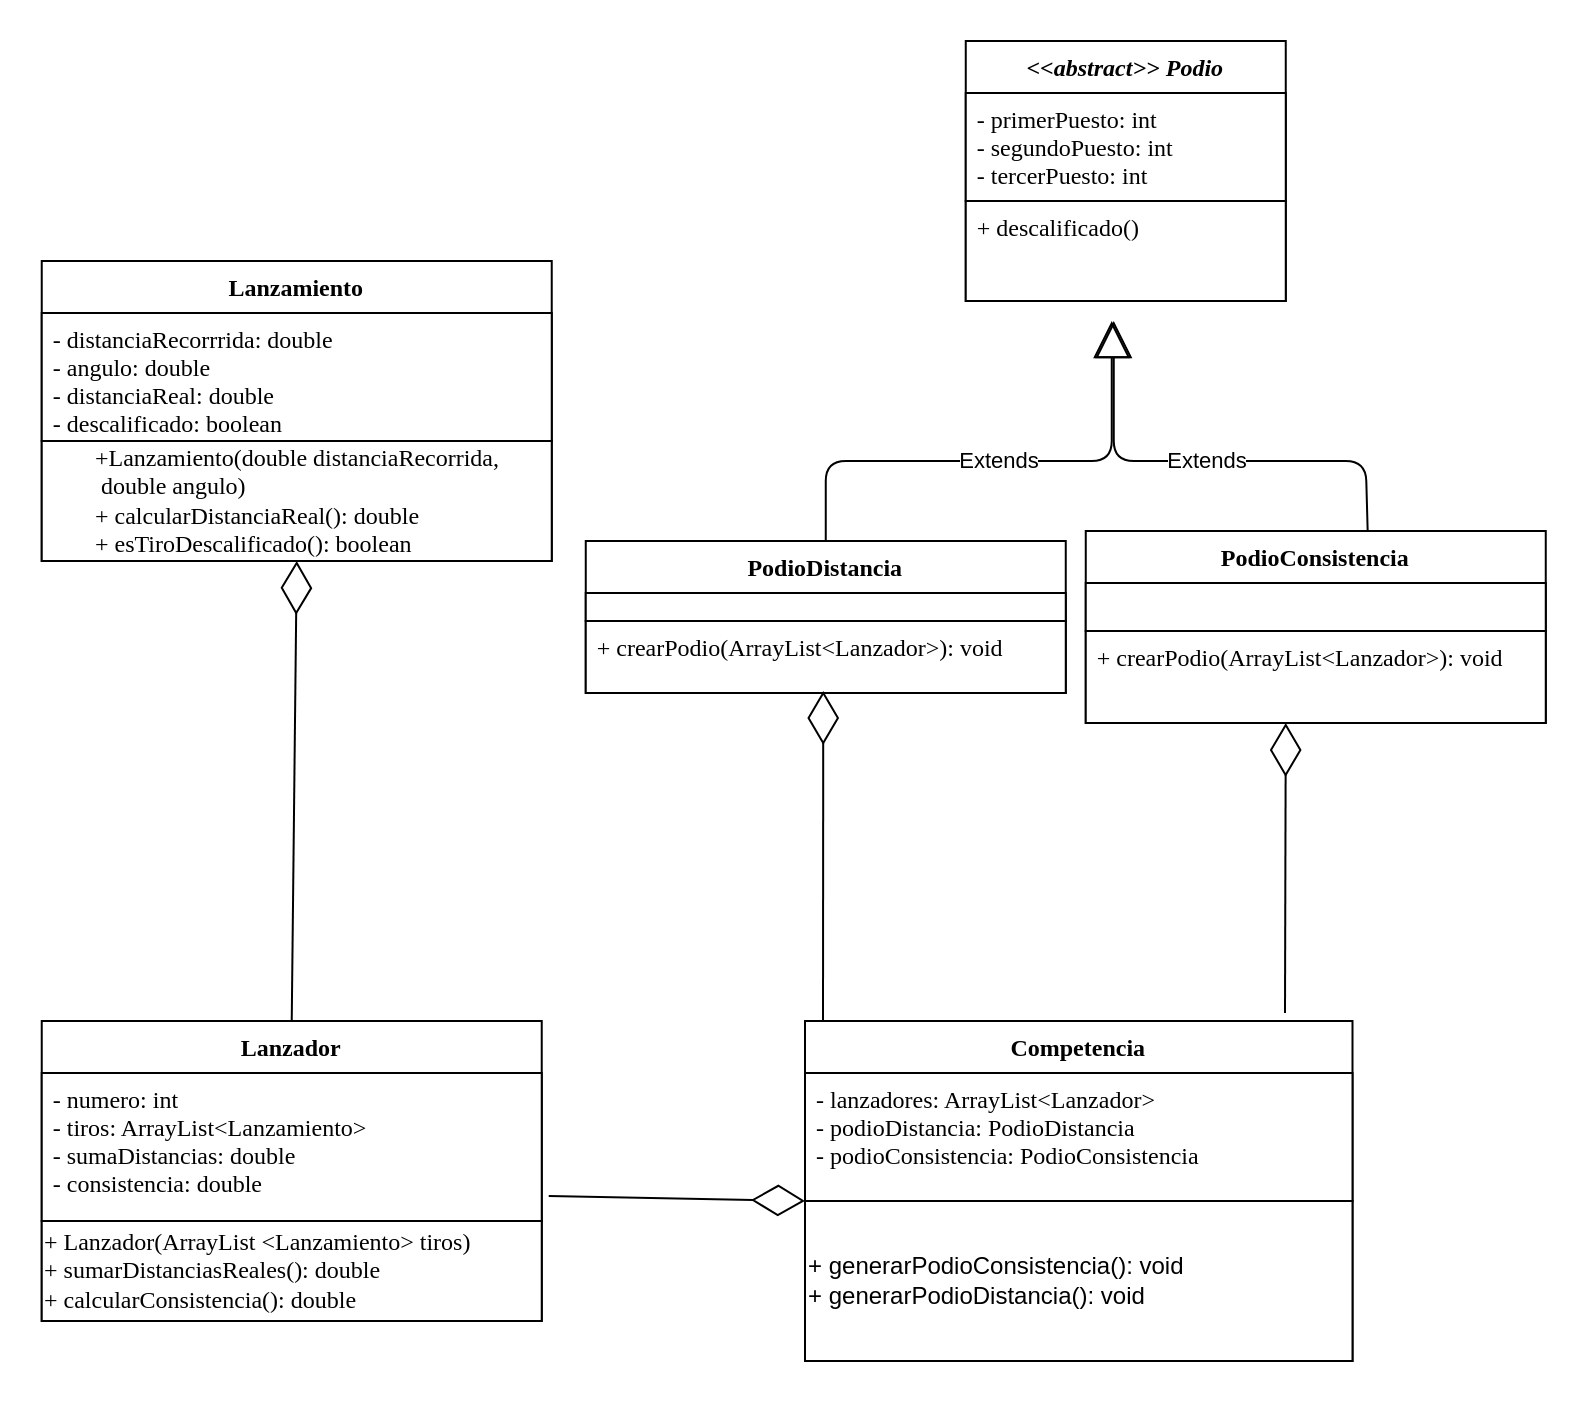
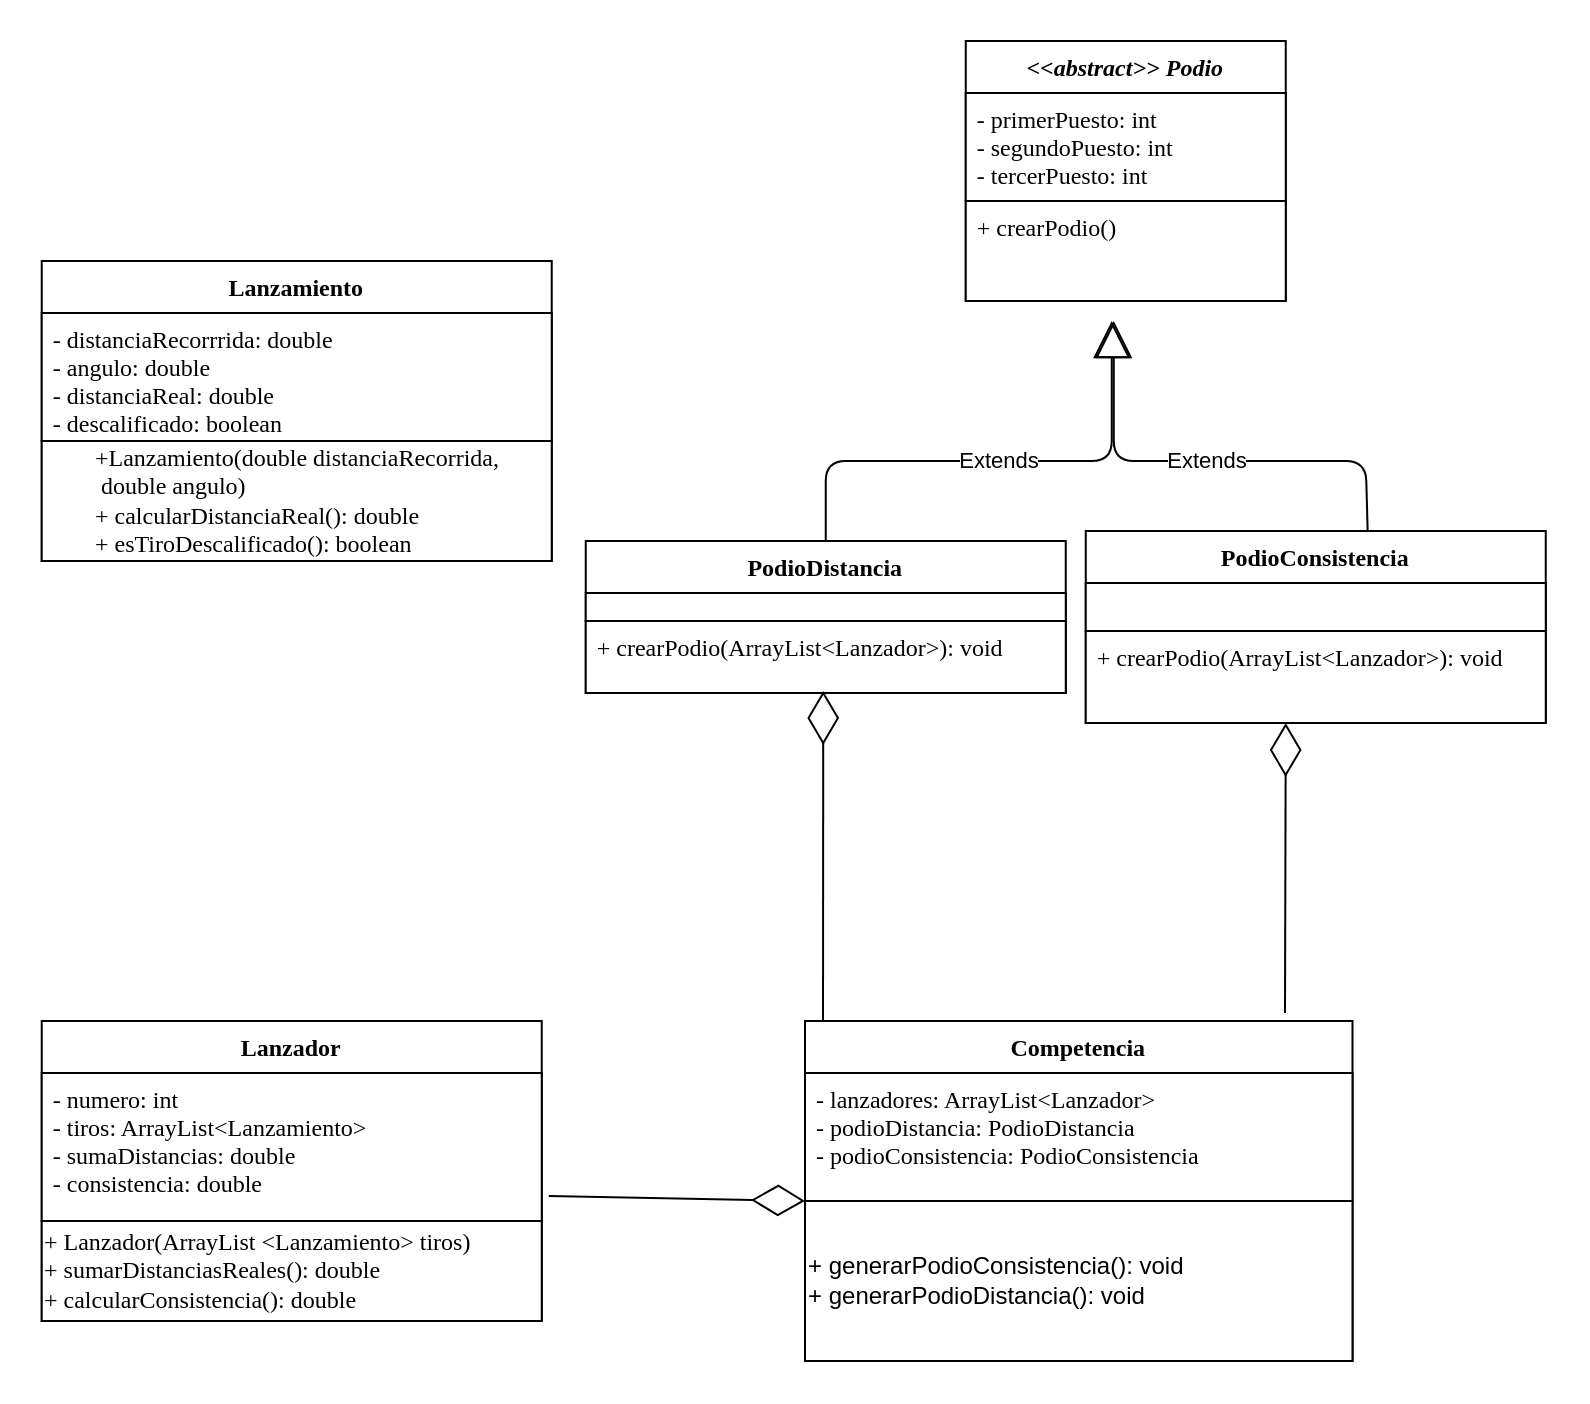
(1079, 228) -> (1065, 228)
(294, 817) -> none
